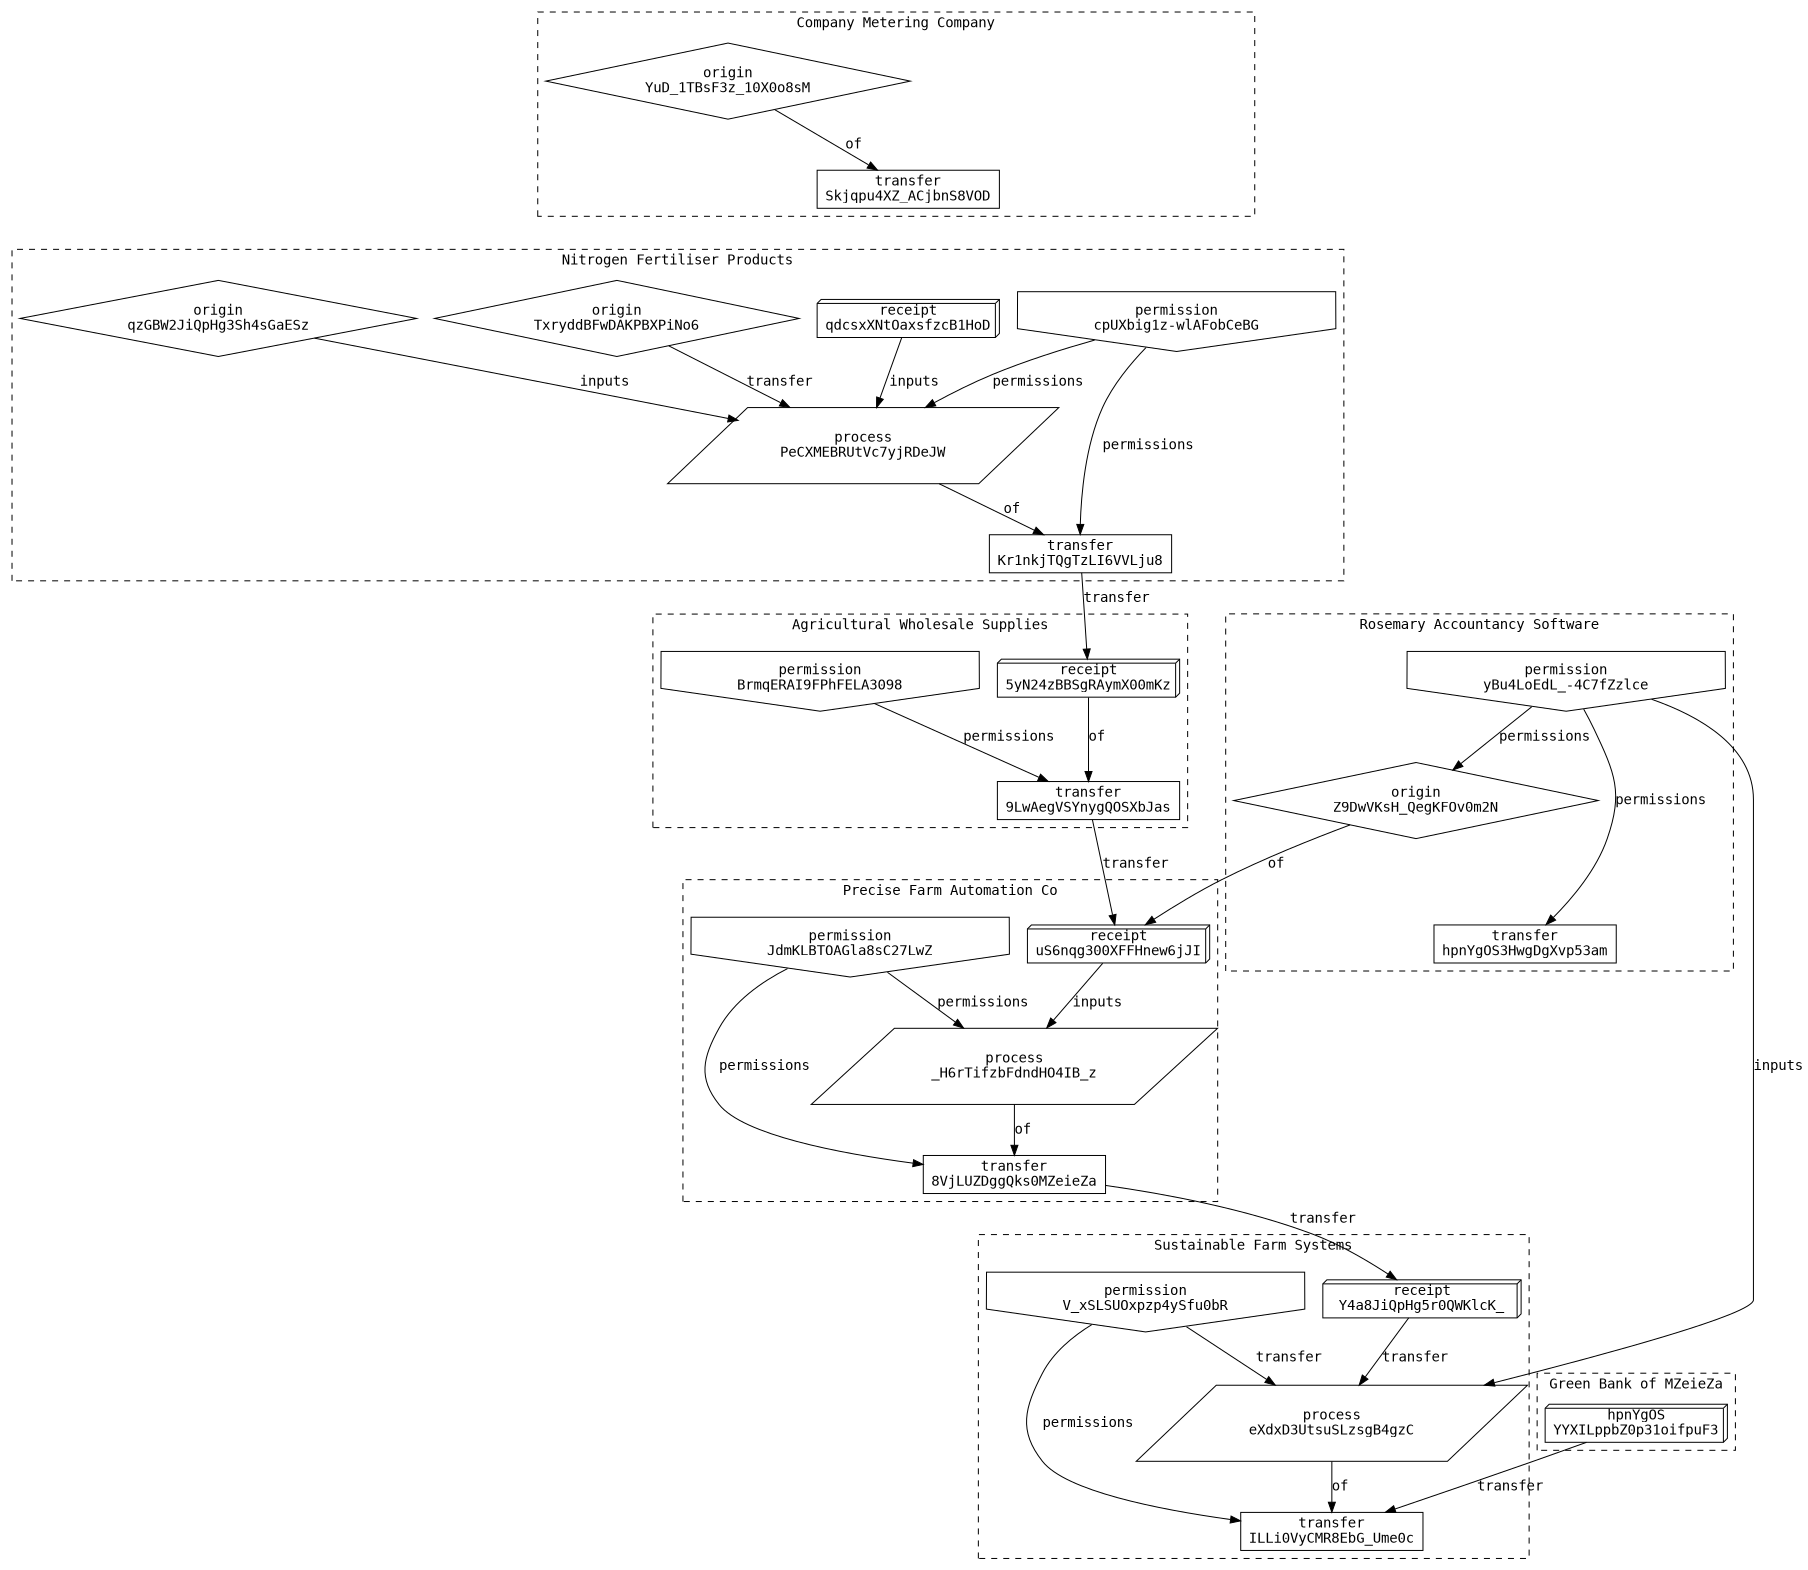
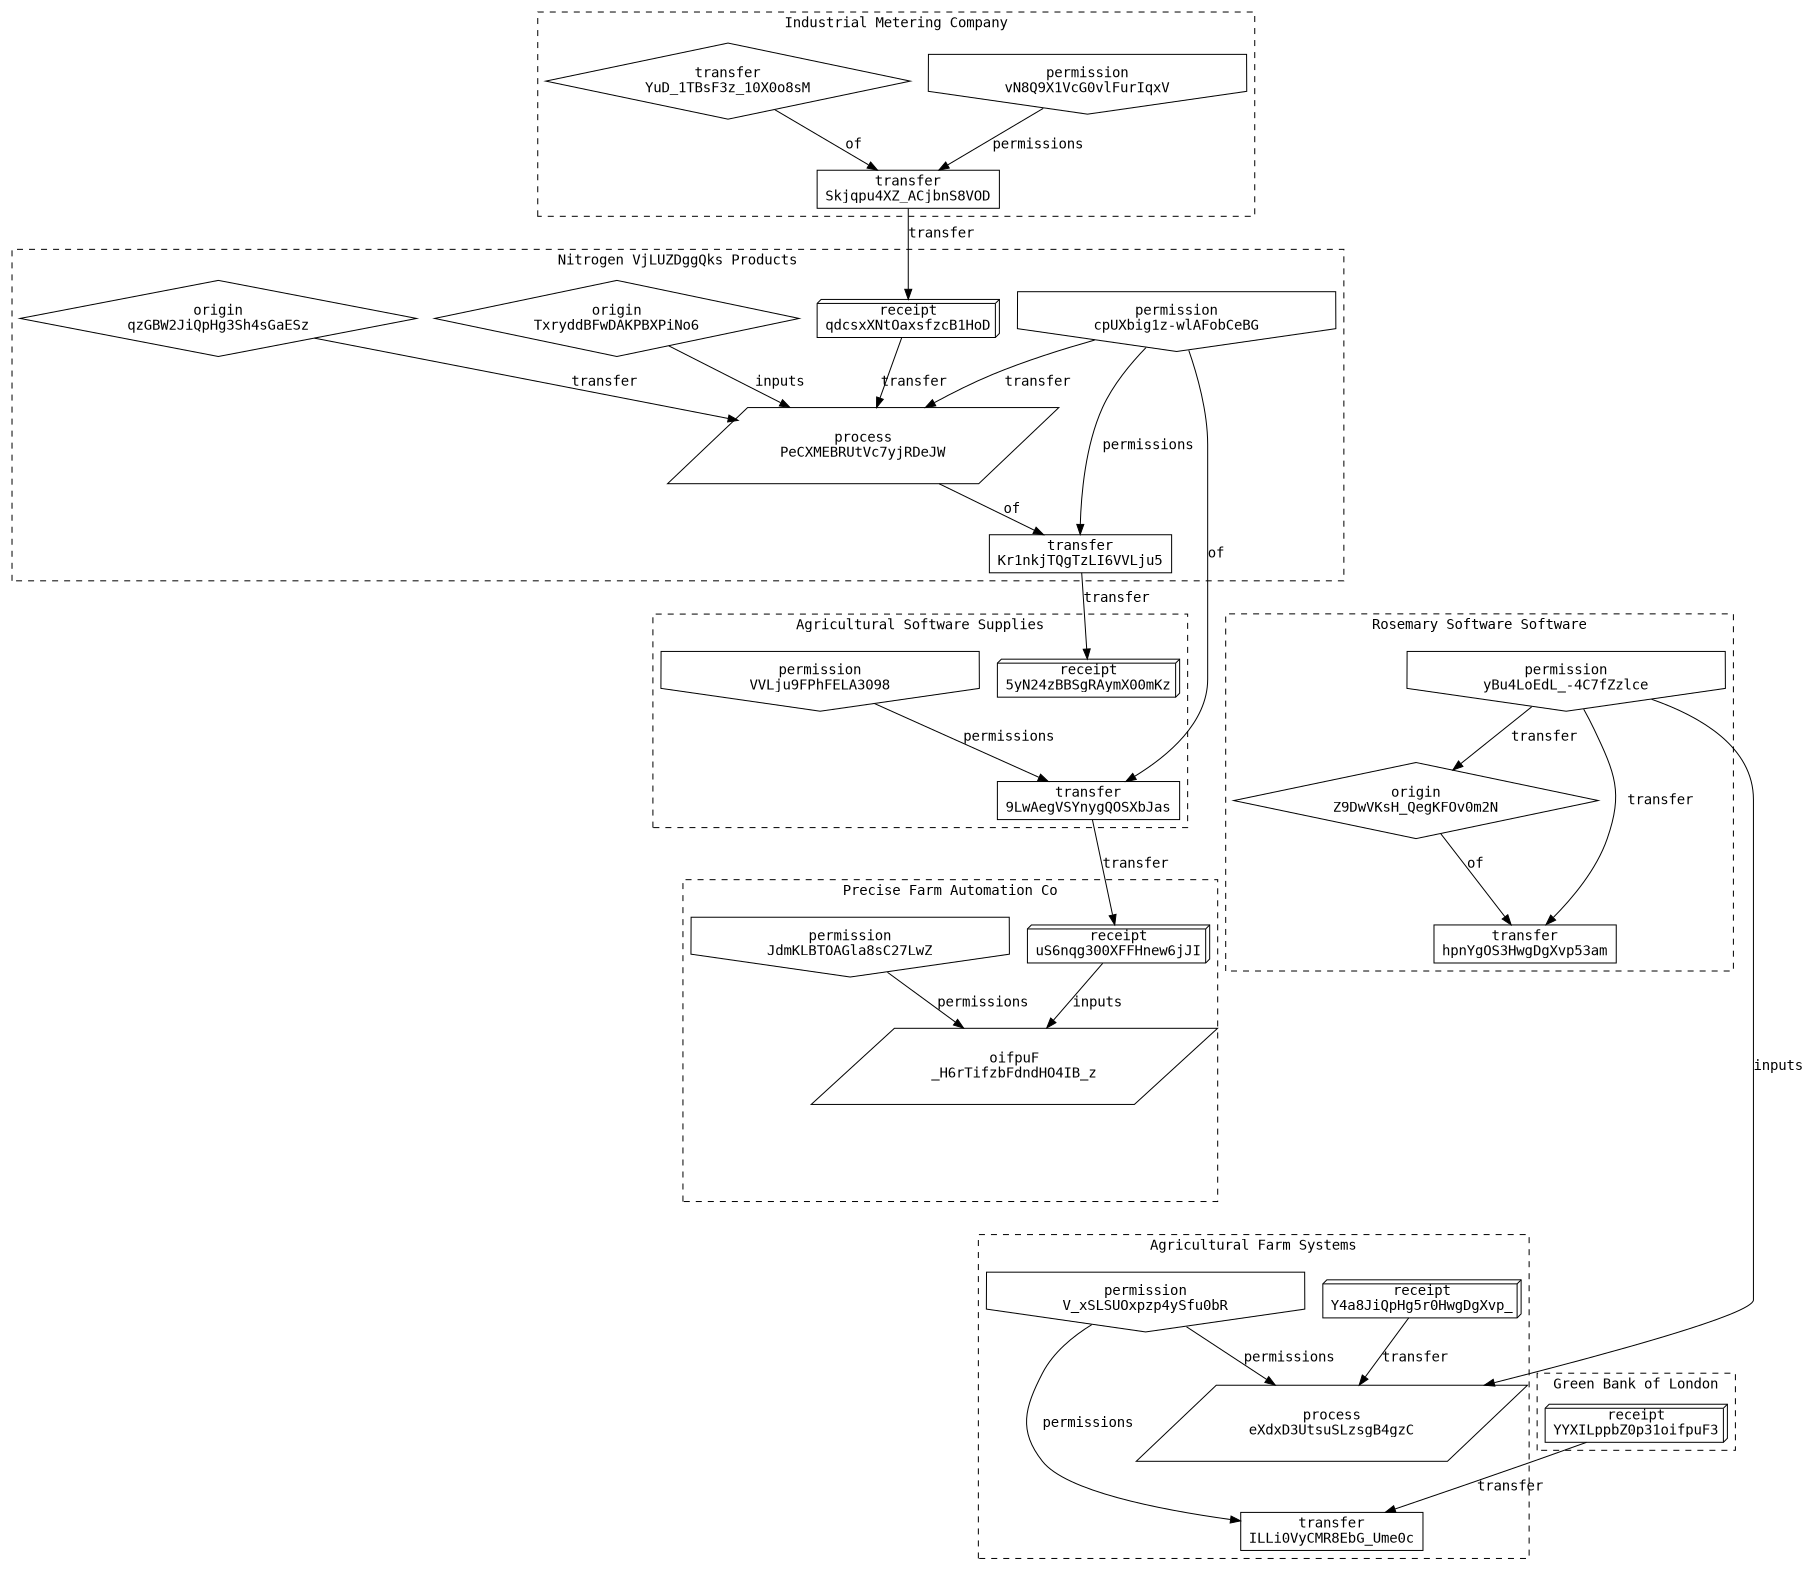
(896, 24) -> (896, 24)
(728, 81) -> (728, 81)
none -> (1088, 81)
none -> (908, 243)
(678, 261) -> (678, 261)
(605, 382) -> (605, 382)
(780, 382) -> (780, 382)
(914, 382) -> (914, 382)
(1038, 382) -> (1038, 382)
(1080, 554) -> (1080, 554)
(1480, 625) -> (1480, 625)
(920, 626) -> (920, 626)
(820, 678) -> (820, 678)
(1089, 734) -> (1208, 566)
(1545, 737) -> (1545, 737)
(1661, 801) -> (1661, 801)
(1249, 866) -> (1473, 875)
(1014, 1066) -> (1014, 1066)
(1014, 1174) -> none
(1254, 1246) -> (1254, 1246)
(1422, 1299) -> (1422, 1299)
(1289, 1358) -> (1289, 1358)
(1636, 1385) -> (1636, 1385)
(1636, 1423) -> (1636, 1423)
(1332, 1482) -> none
